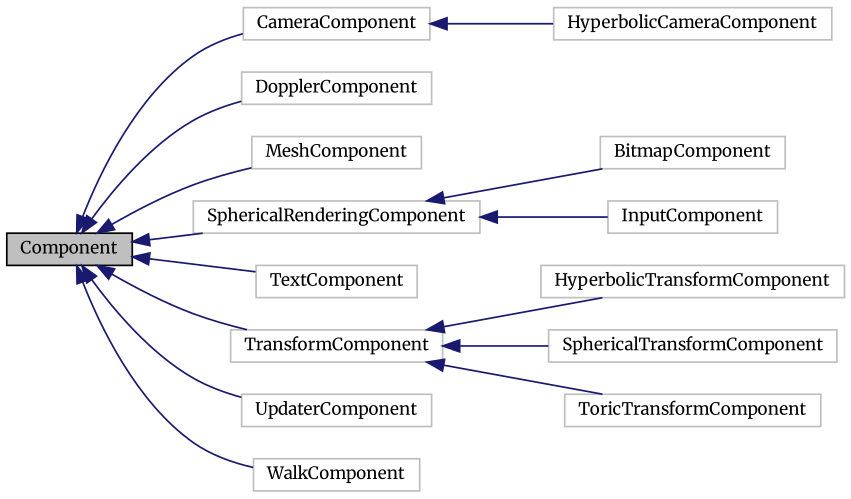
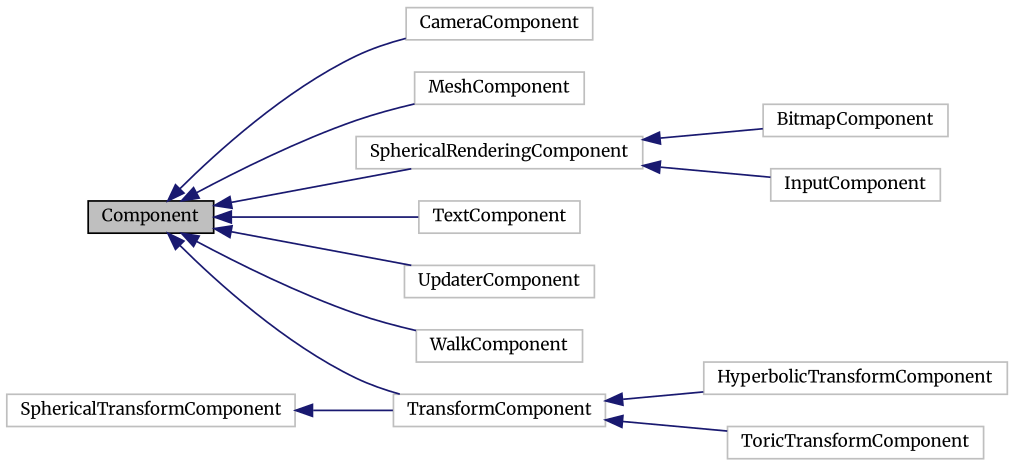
(693, 24) -> none
(337, 88) -> none
(504, 346) -> (353, 410)
